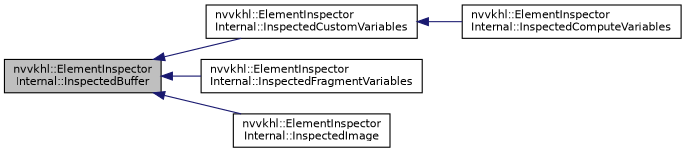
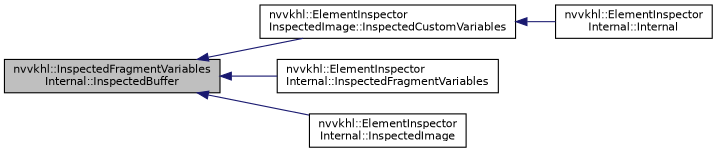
(312, 22) -> (388, 22)
(572, 22) -> (634, 22)
(83, 76) -> (112, 76)
